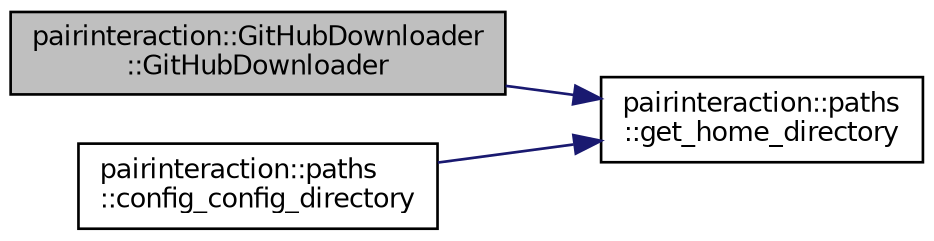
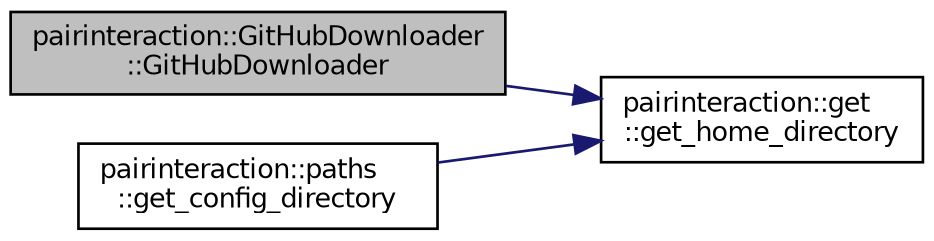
(762, 120) -> (762, 120)
(258, 186) -> (258, 186)
